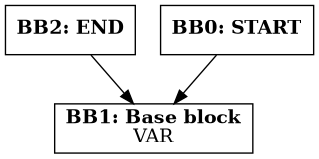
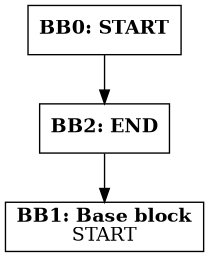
(200, 74) -> (105, 73)
(154, 137) -> (105, 235)
